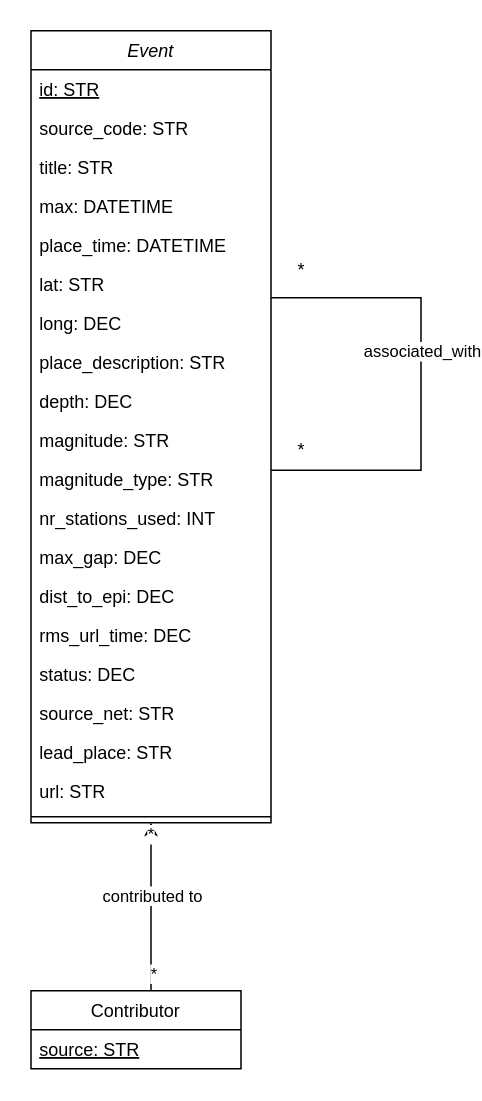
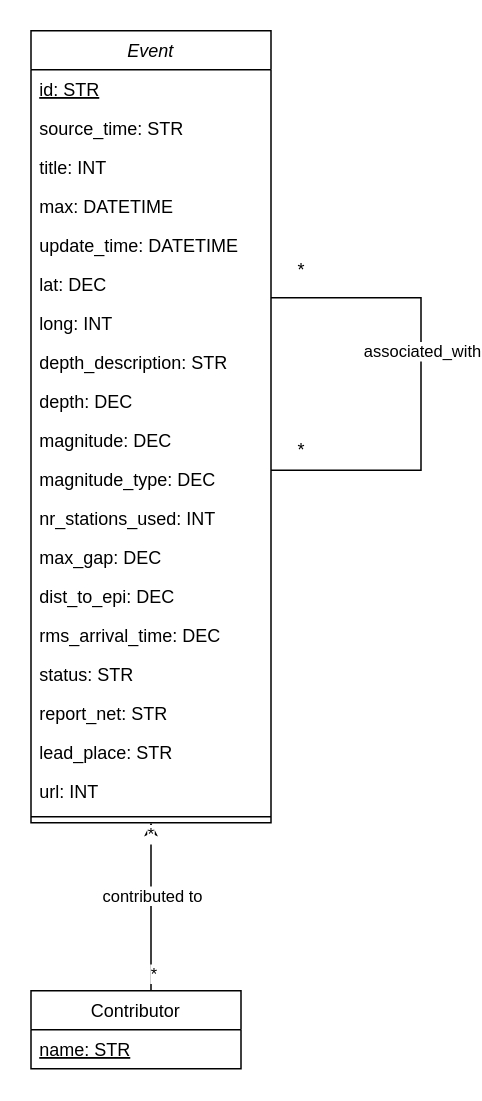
(115, 129) -> (113, 129)
(80, 168) -> (80, 168)
(130, 246) -> (138, 246)
(72, 285) -> (72, 285)
(77, 324) -> (77, 324)
(138, 363) -> (141, 363)
(103, 441) -> (103, 441)
(128, 480) -> (128, 480)
(115, 636) -> (133, 636)
(90, 675) -> (90, 675)
(110, 714) -> (110, 714)
(72, 792) -> (72, 792)
(90, 1050) -> (80, 1050)
